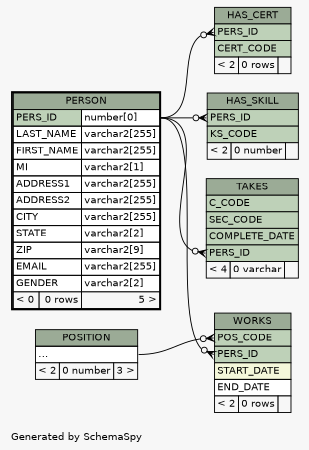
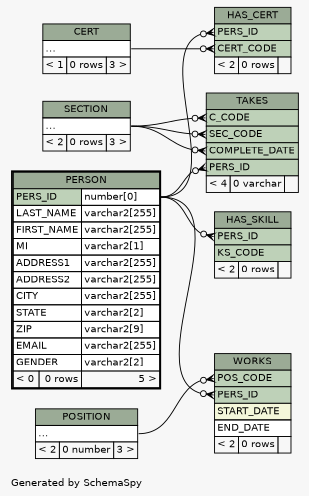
none -> (86, 49)
none -> (86, 126)
(258, 151) -> (258, 269)
